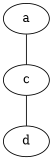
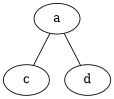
(26, 111) -> (72, 49)
